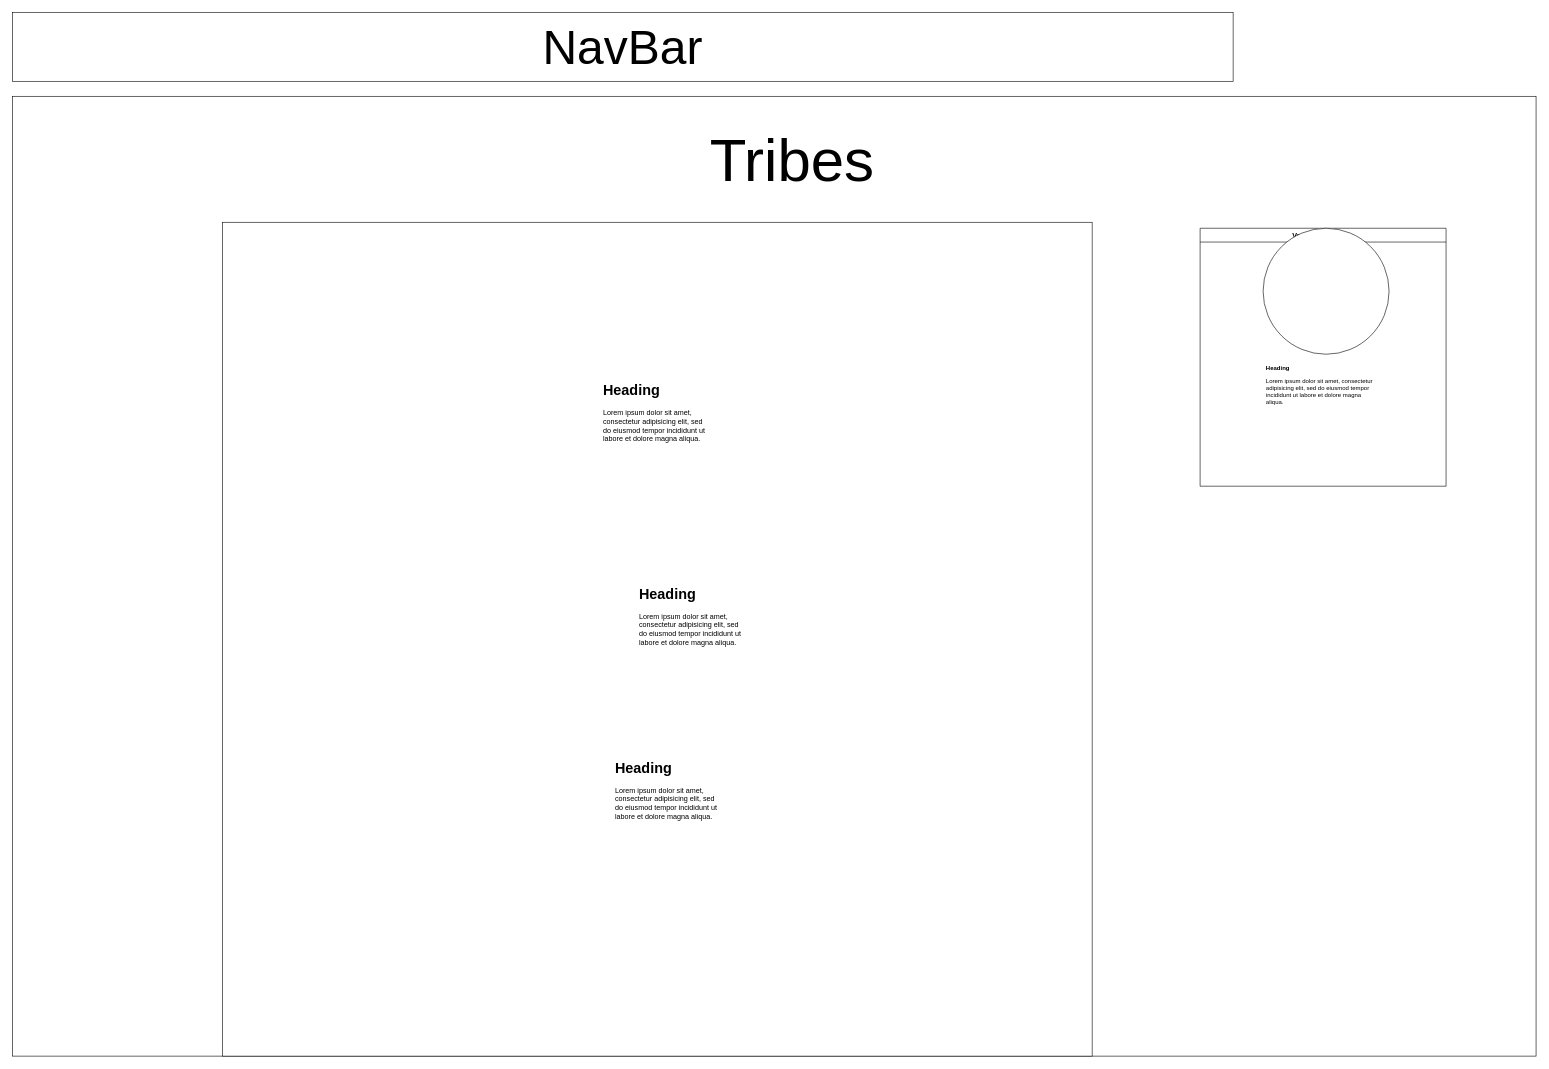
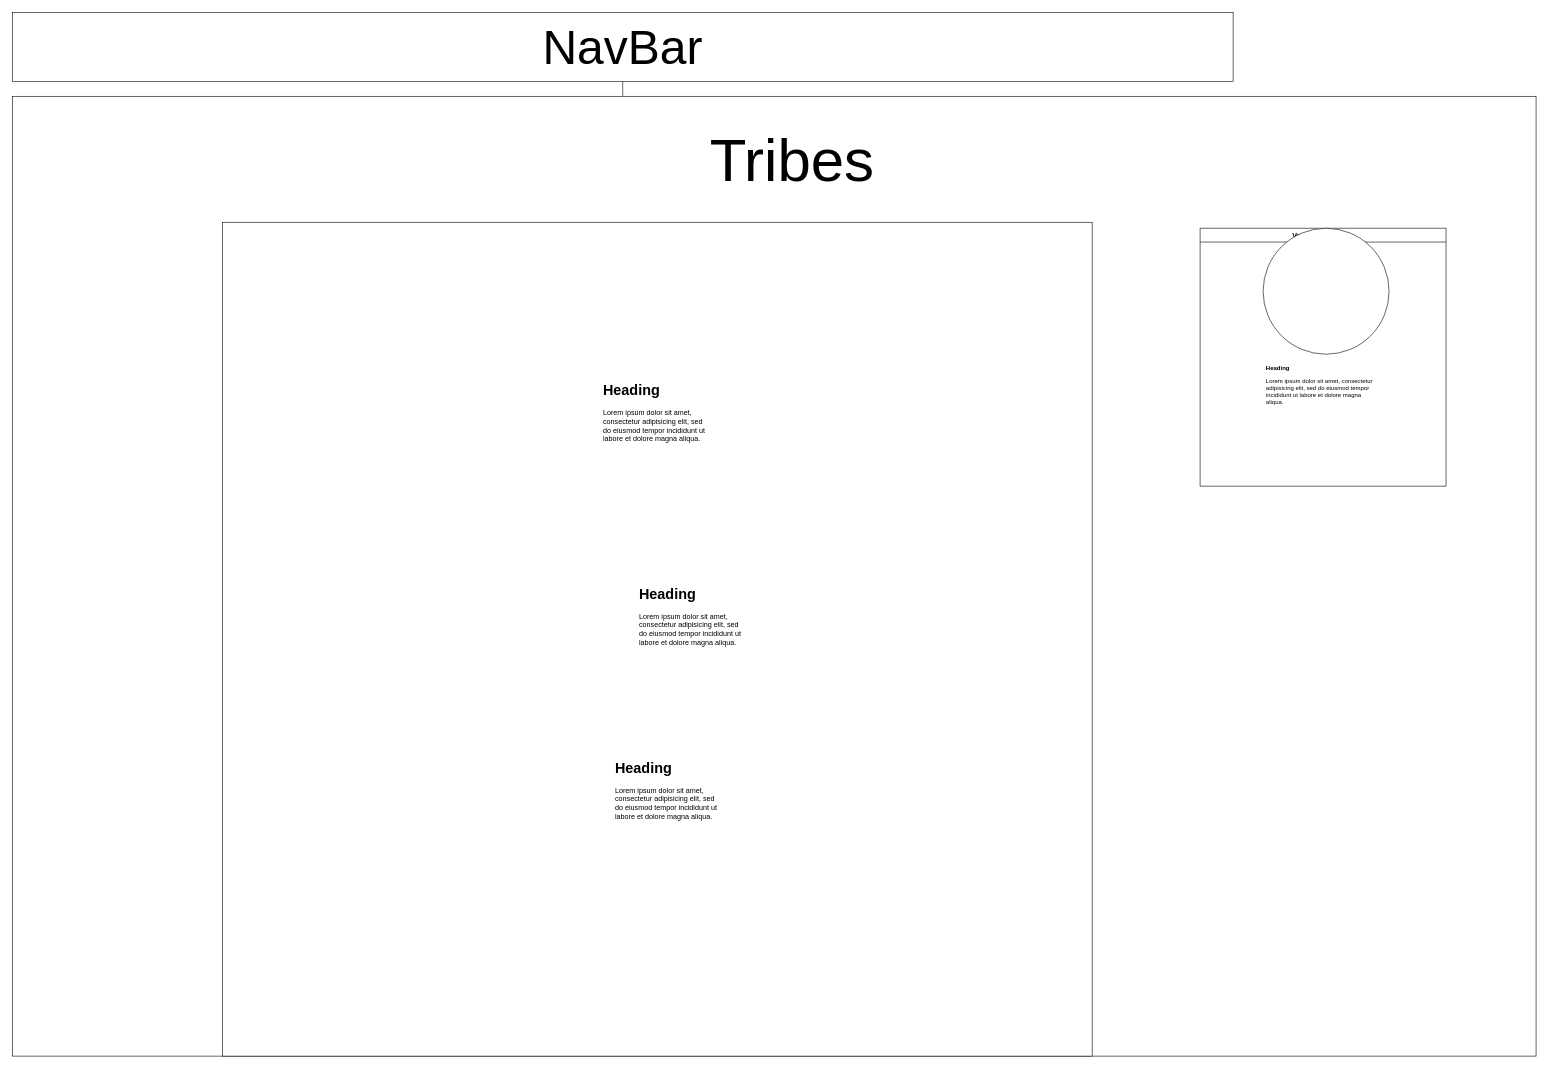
none -> (623, 88)
